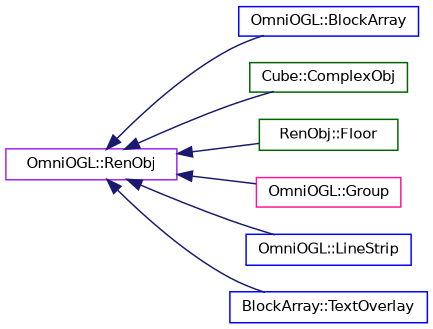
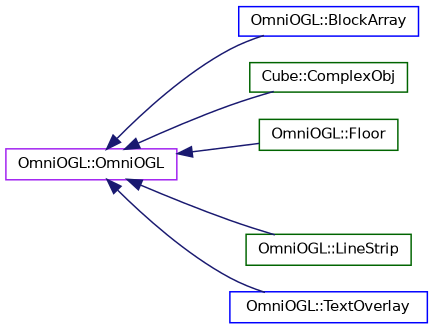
(329, 135) -> (329, 135)
(91, 164) -> (91, 164)
(329, 192) -> none
(329, 250) -> (329, 250)
(329, 307) -> (329, 307)
